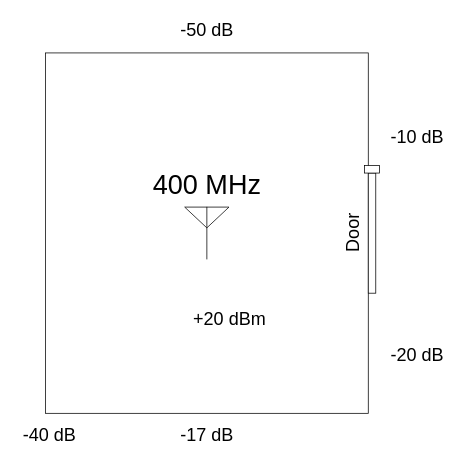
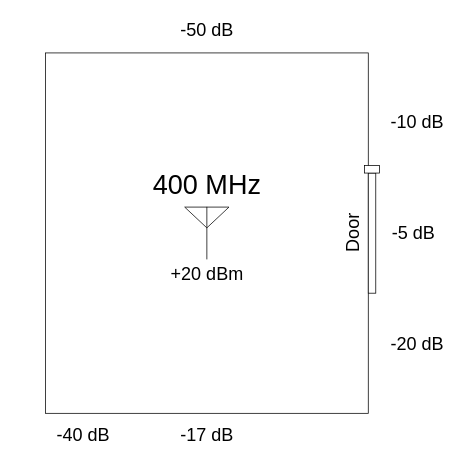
(417, 138) -> (417, 123)
none -> (413, 233)
(229, 319) -> (207, 274)
(417, 355) -> (417, 344)
(49, 435) -> (83, 435)
